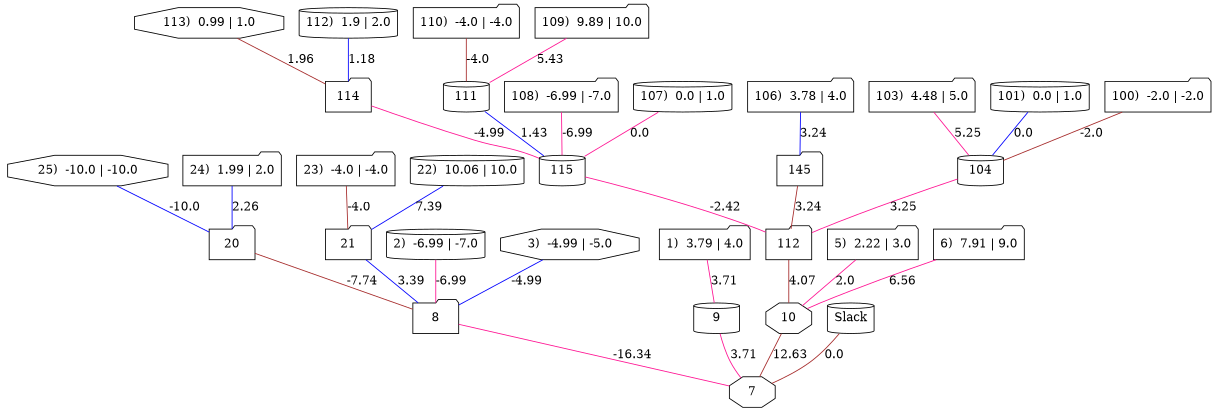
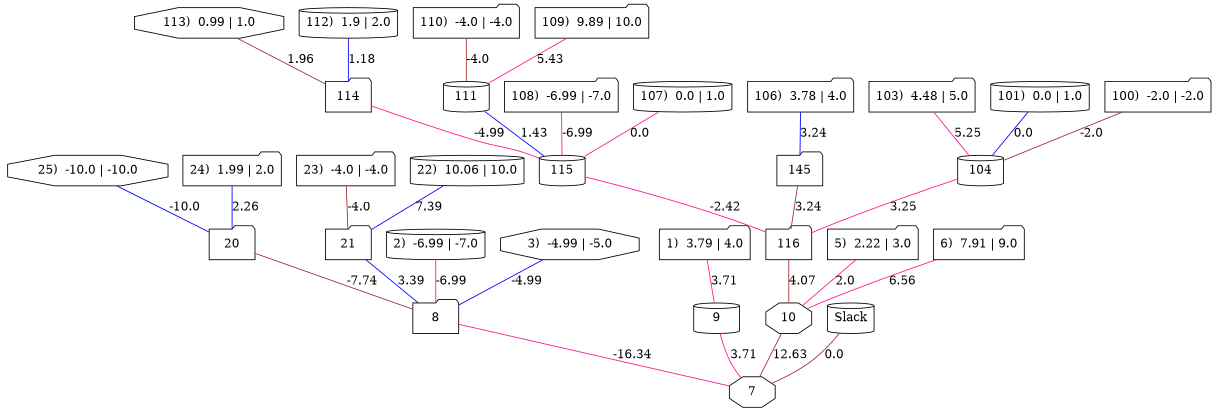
(789, 244) -> (789, 244)
